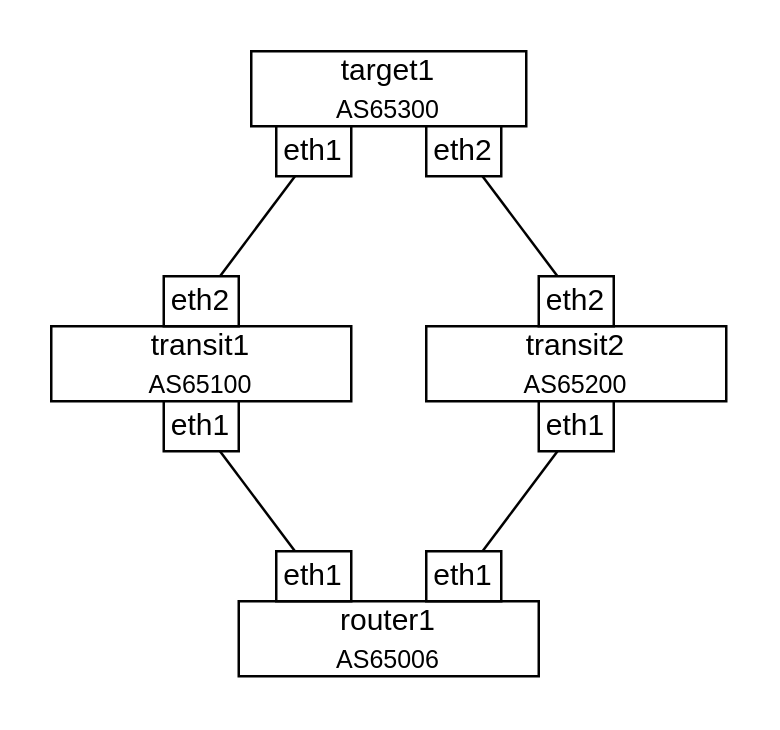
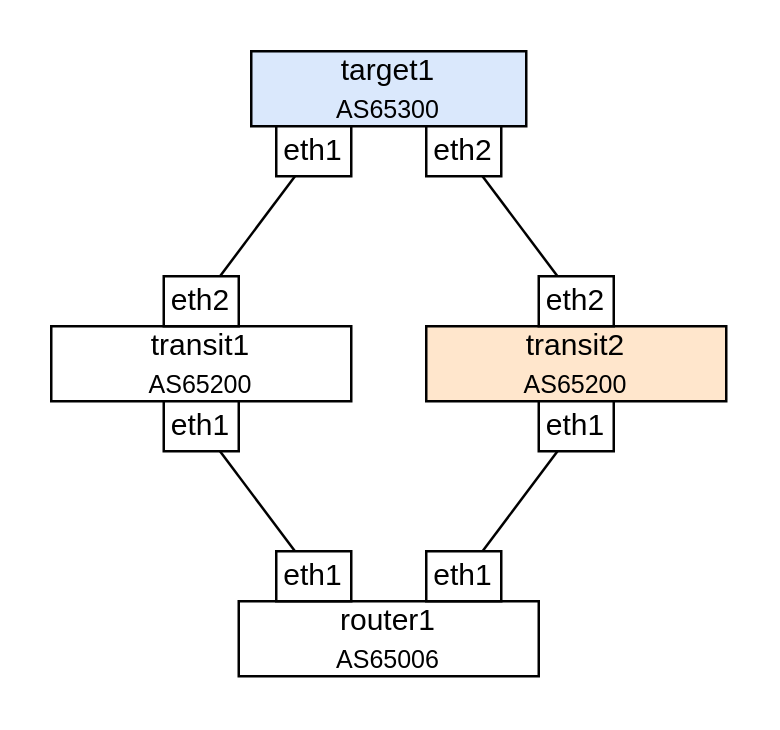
(389, 89) -> (389, 89)
(201, 364) -> (201, 364)
(576, 364) -> (576, 364)
